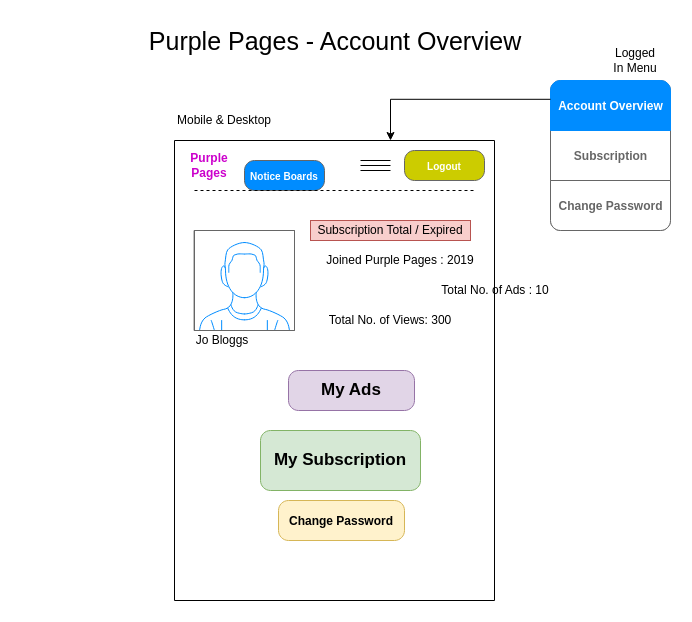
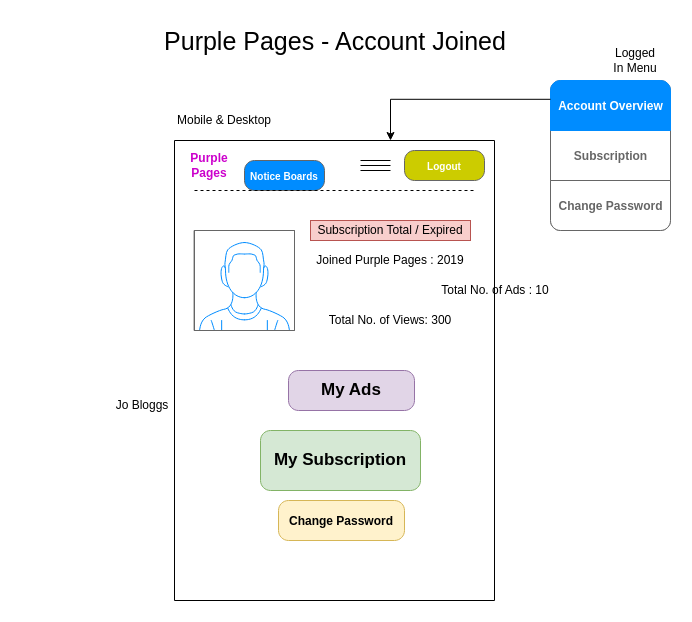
(336, 41) -> (336, 41)
(401, 261) -> (391, 261)
(223, 341) -> (143, 406)
